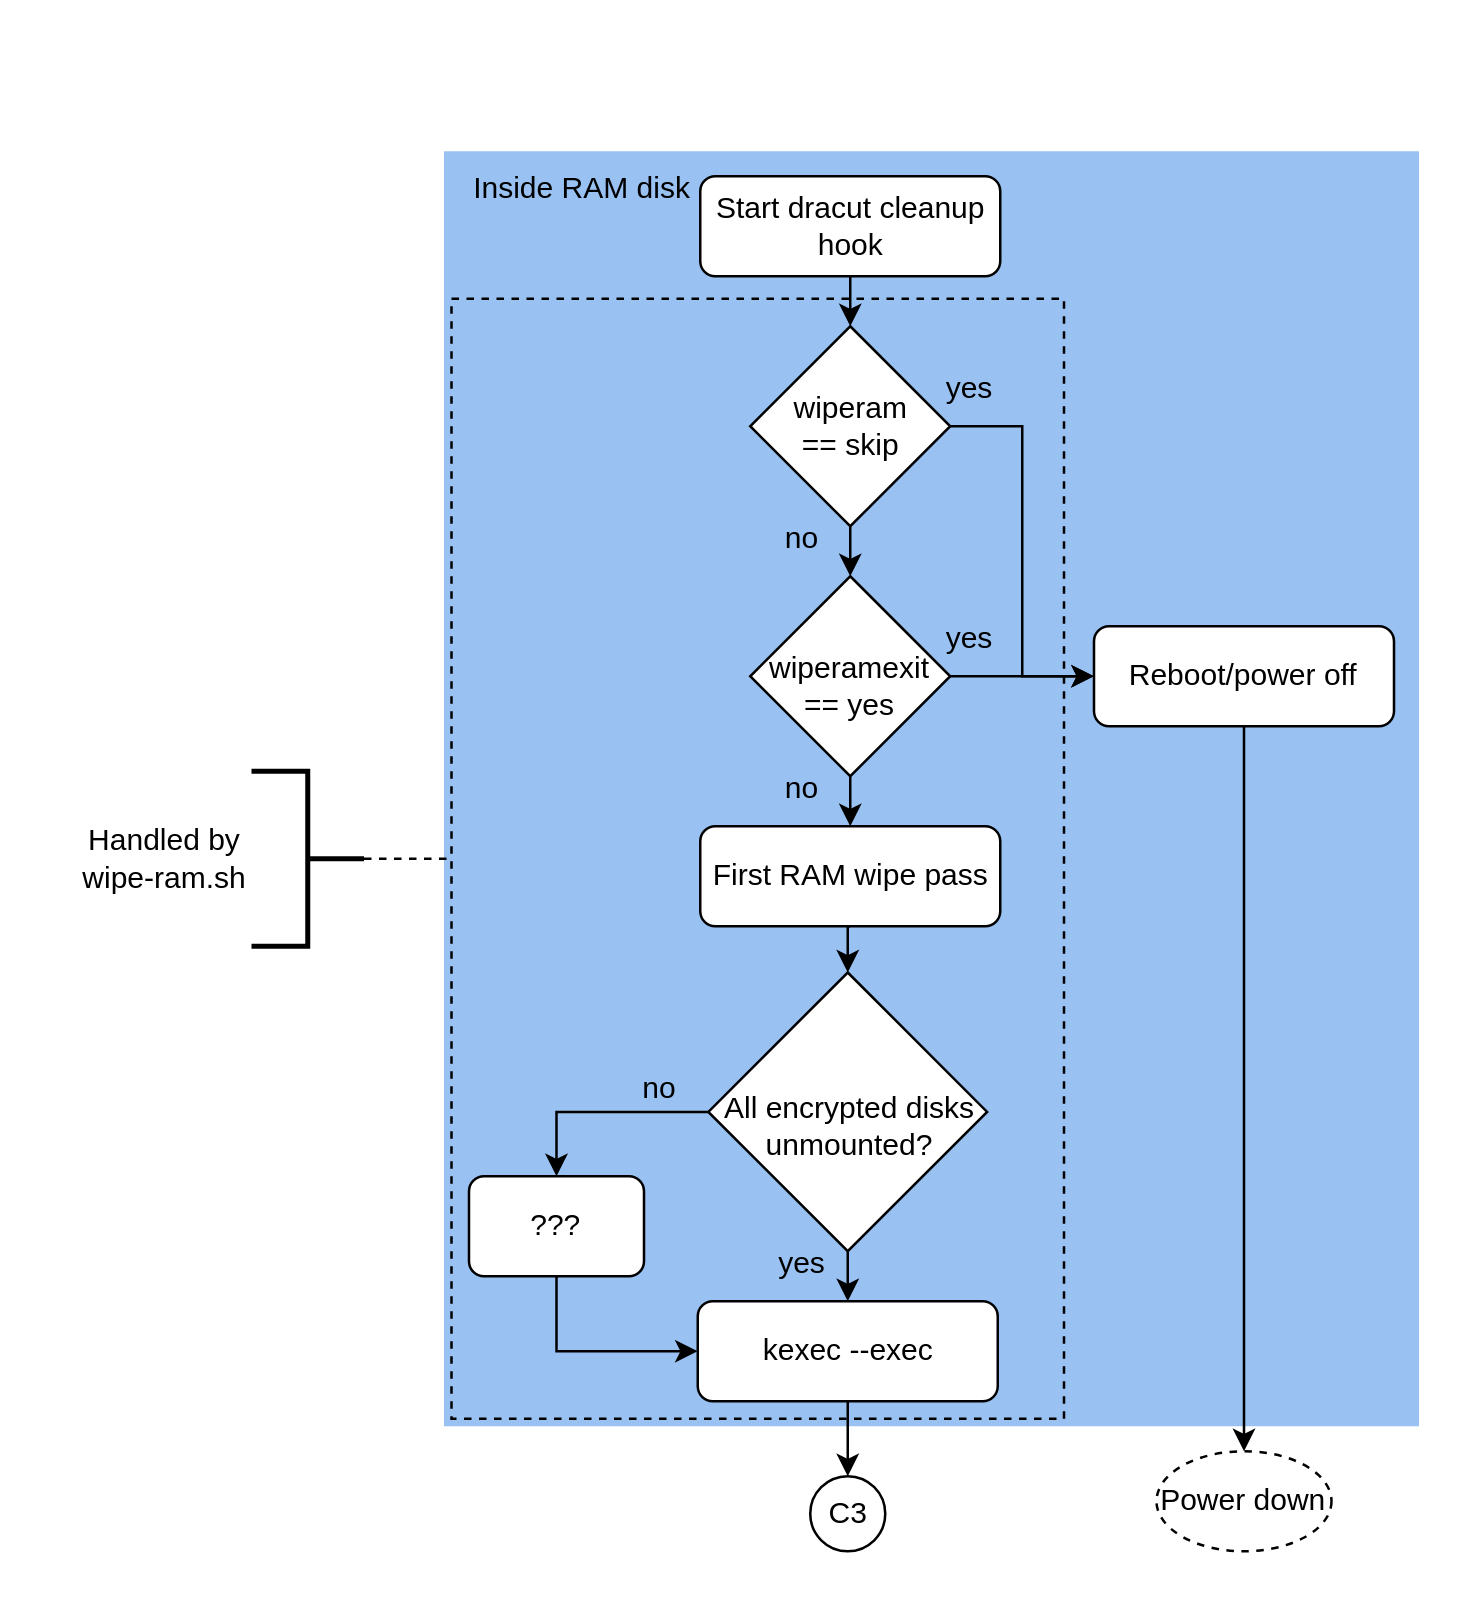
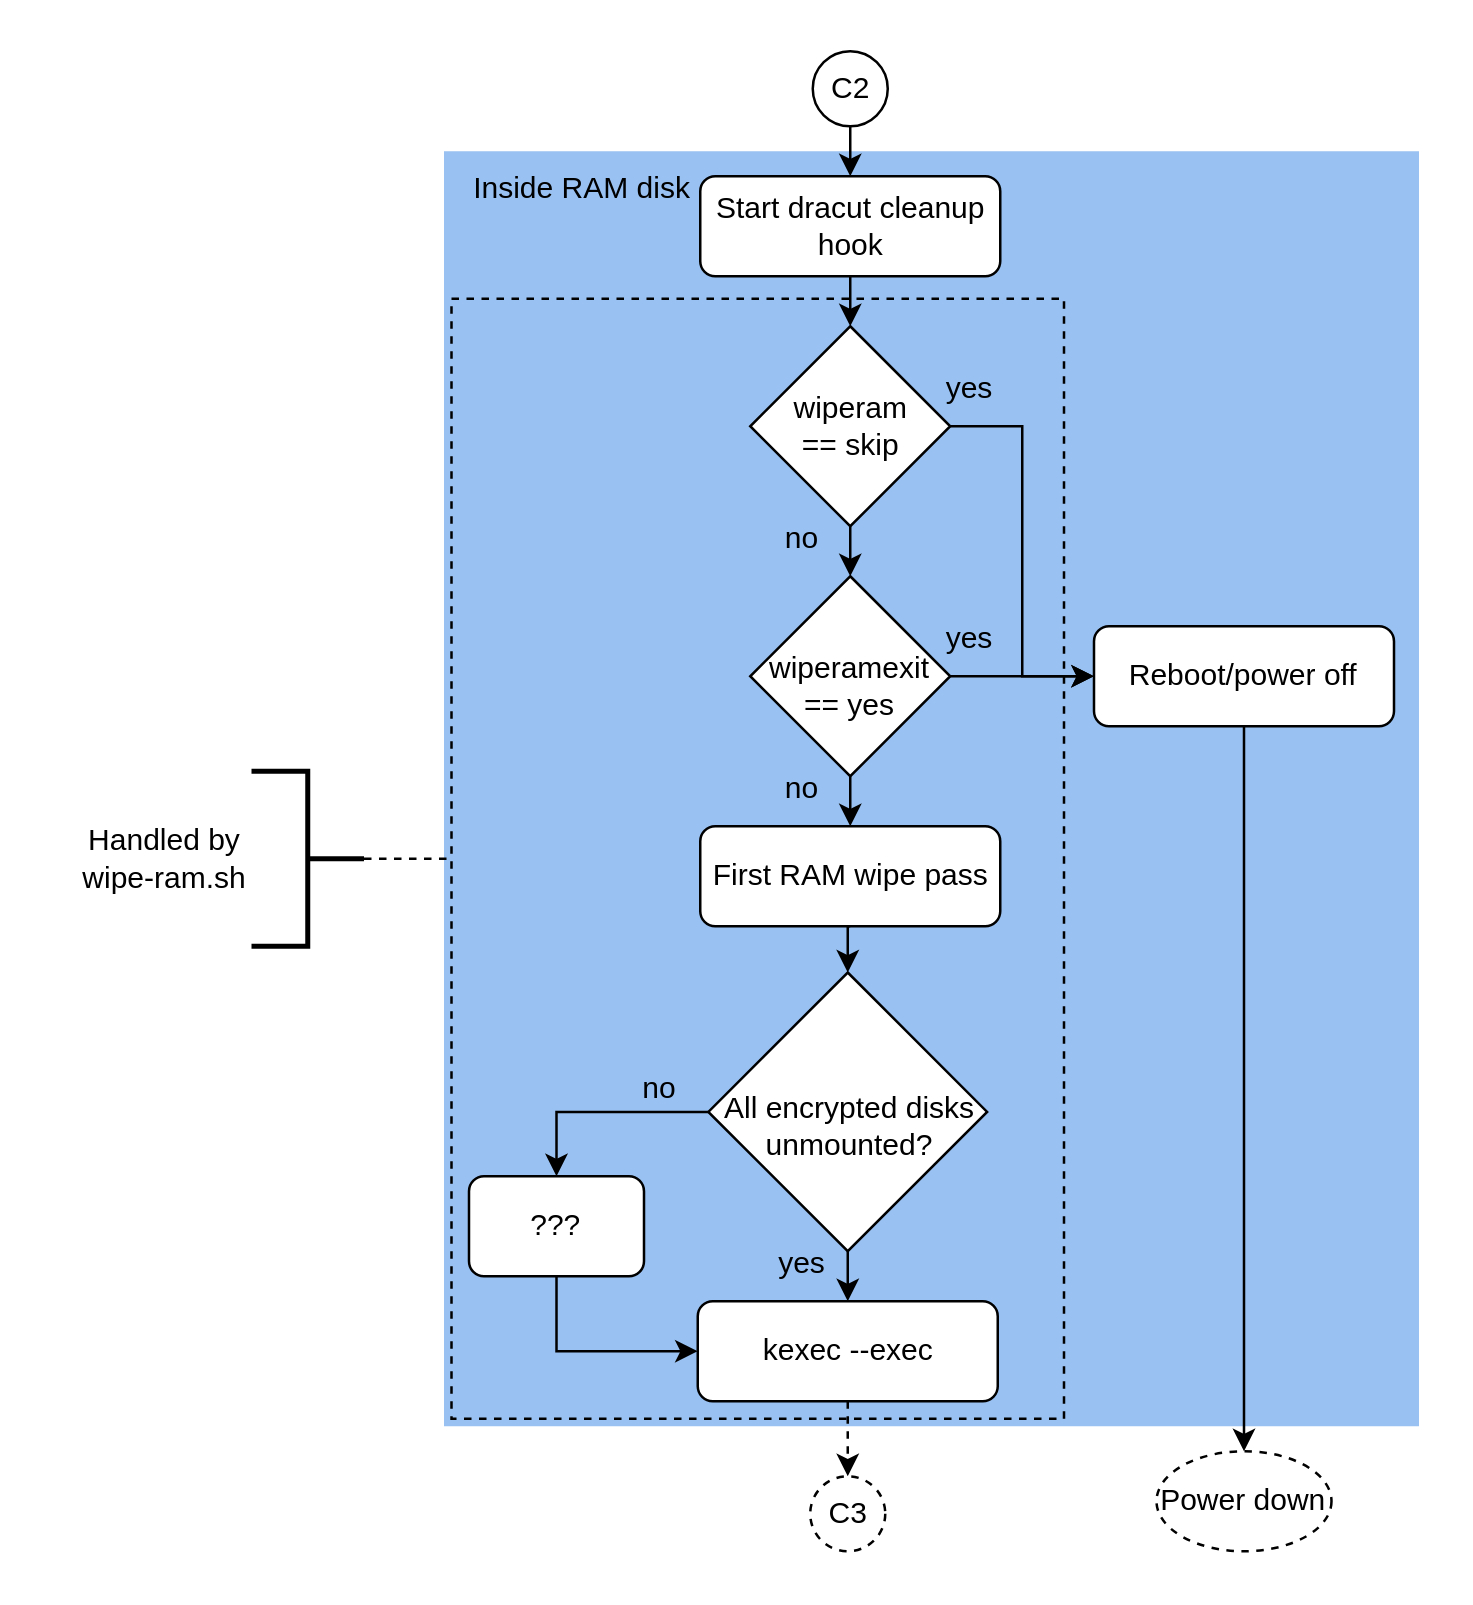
none -> (850, 89)
none -> (850, 143)
(848, 1432) -> (848, 1432)
(848, 1514) -> (848, 1514)
